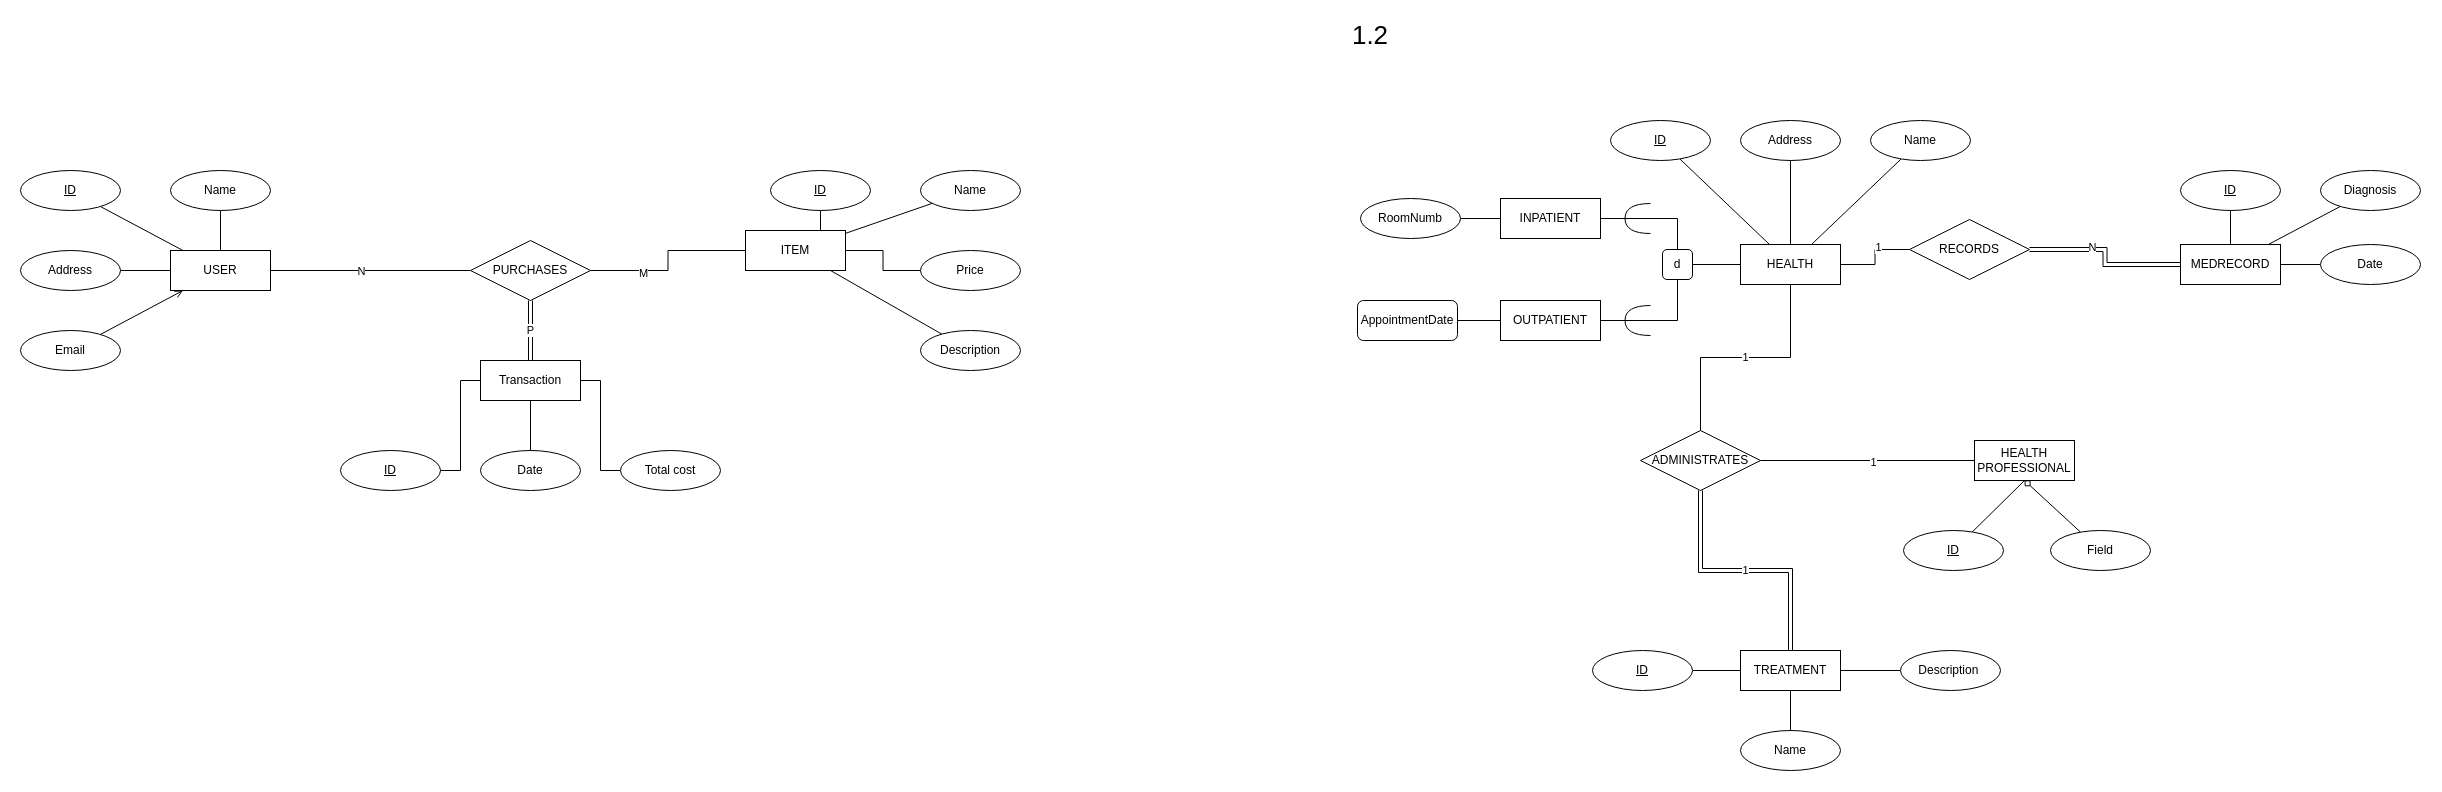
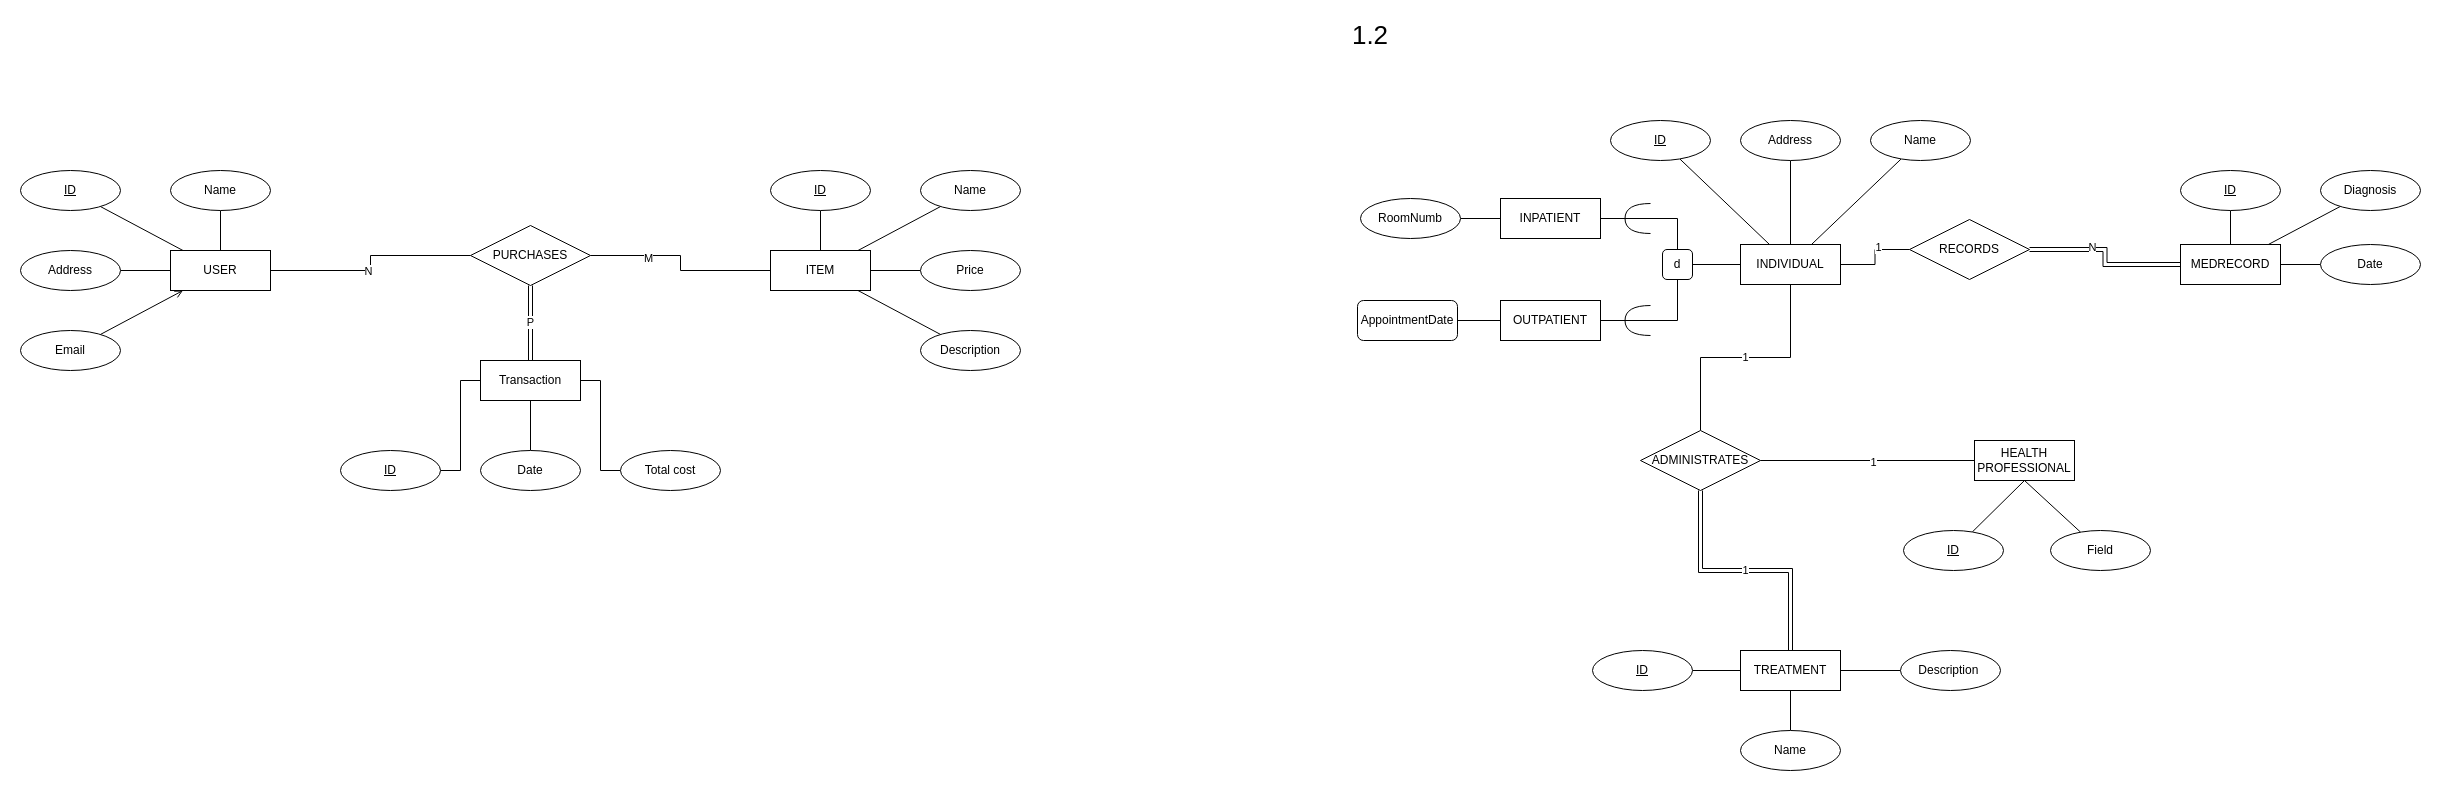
(796, 251) -> (821, 271)
(1791, 265) -> (1791, 265)
(531, 271) -> (531, 256)
(2031, 486) -> (2028, 484)
